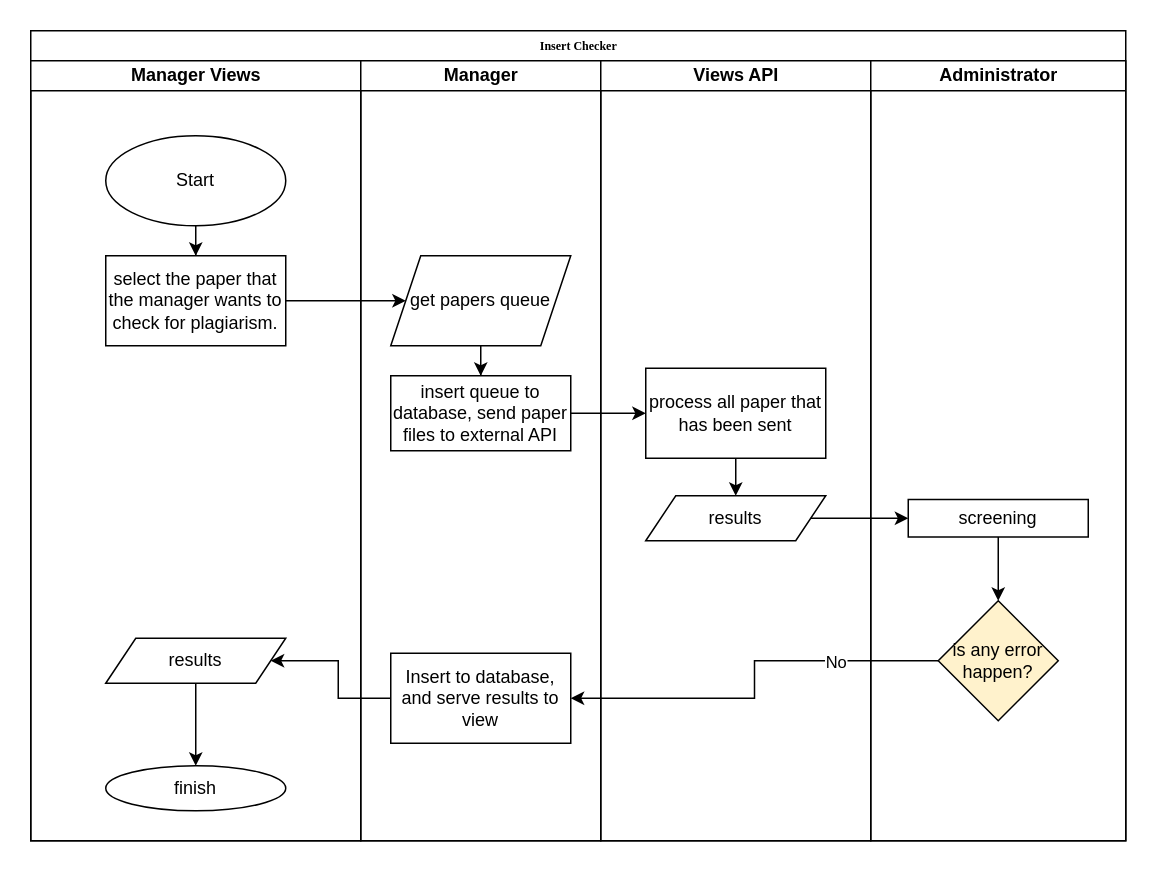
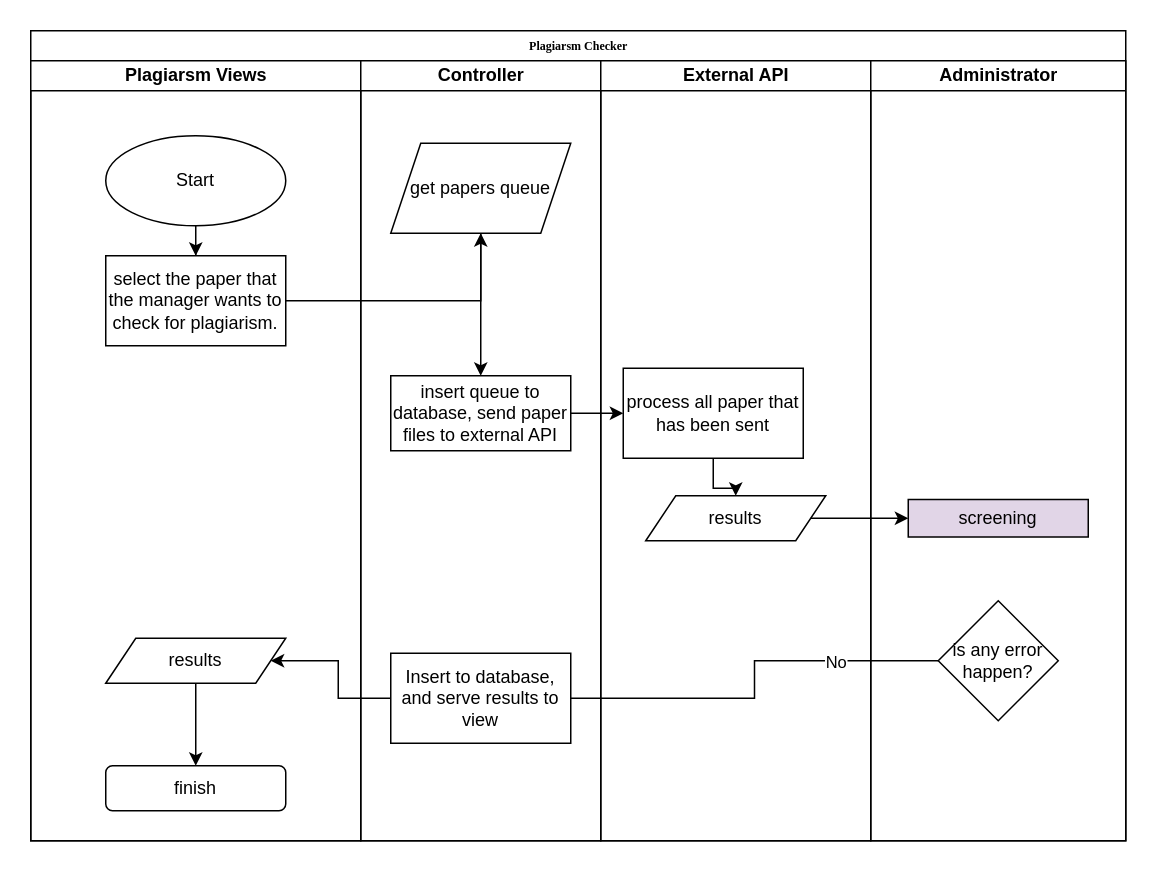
(579, 46) -> (579, 46)
(197, 76) -> (197, 76)
(482, 76) -> (482, 76)
(737, 76) -> (737, 76)
(481, 301) -> (481, 188)
(736, 413) -> (713, 413)
(998, 518) -> (998, 518)
(998, 564) -> none
(998, 661) -> (998, 661)
(582, 698) -> (577, 698)
(196, 788) -> (196, 788)
